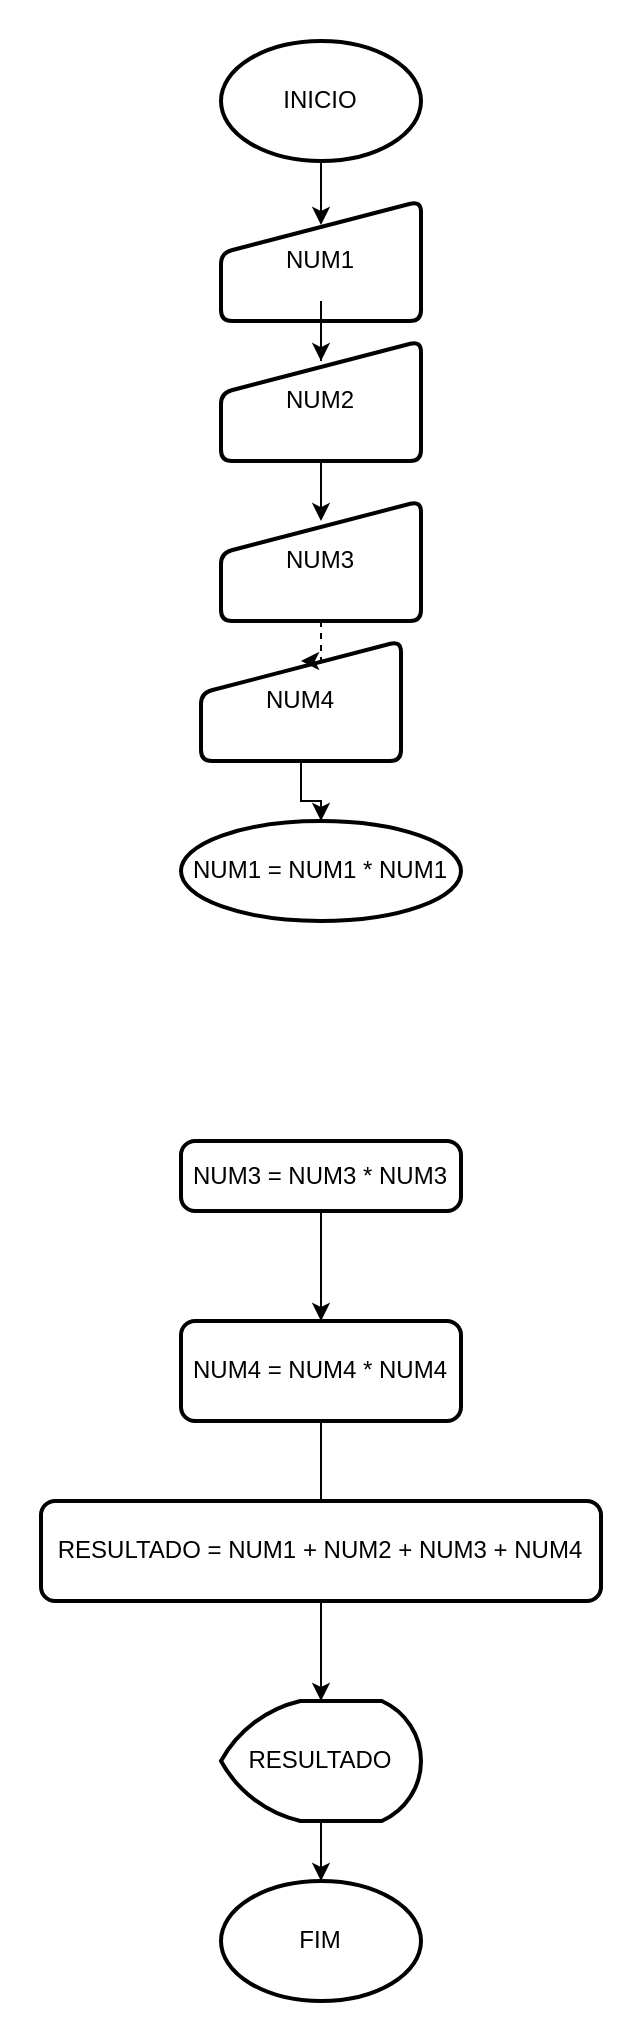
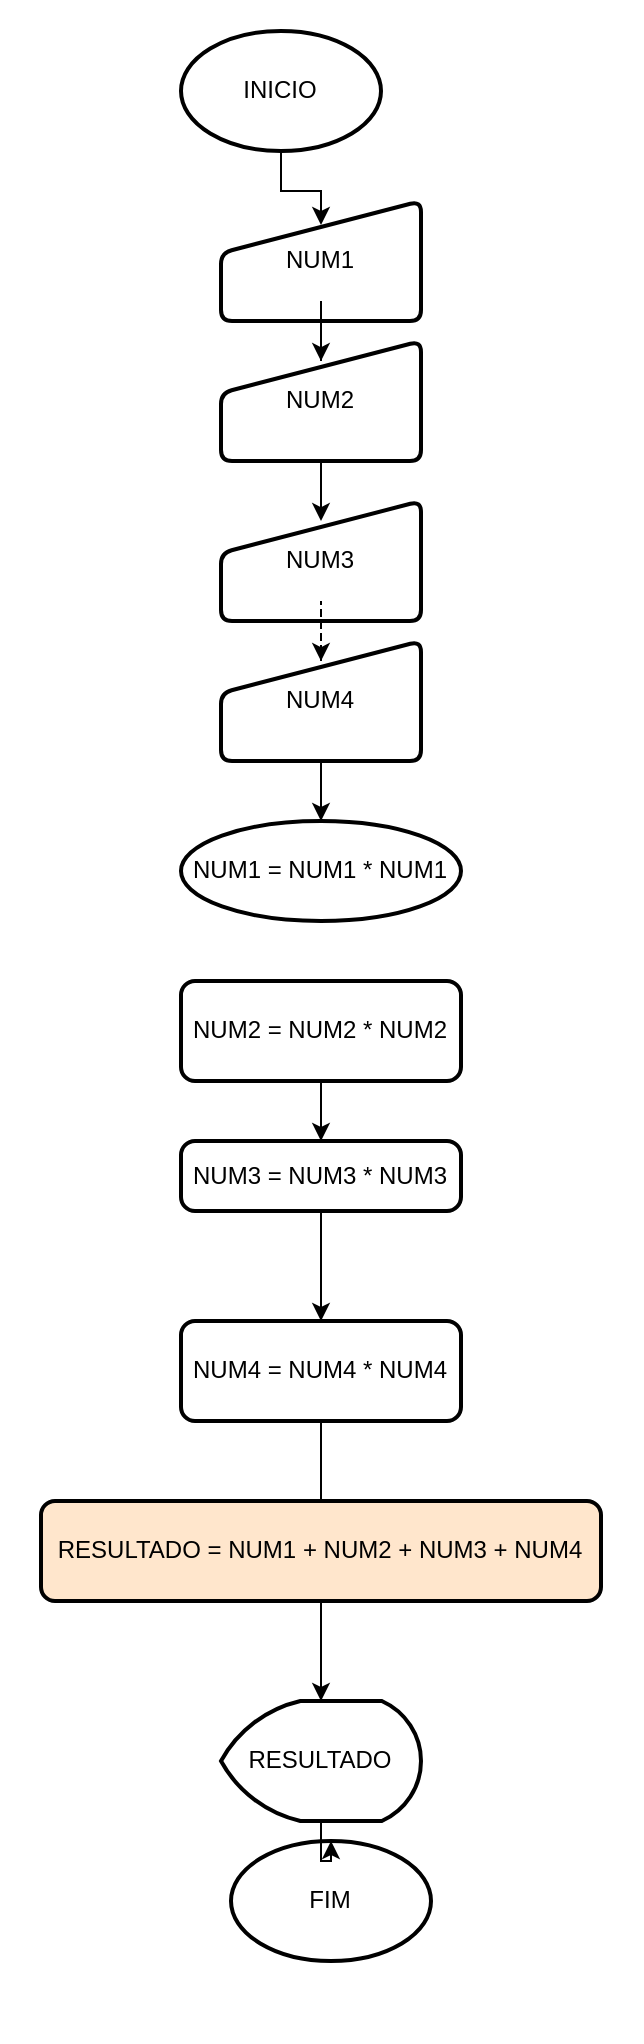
(321, 101) -> (281, 91)
(301, 701) -> (321, 701)
none -> (321, 1031)
none -> (321, 1118)
(321, 1551) -> (321, 1551)
(321, 1941) -> (331, 1901)
